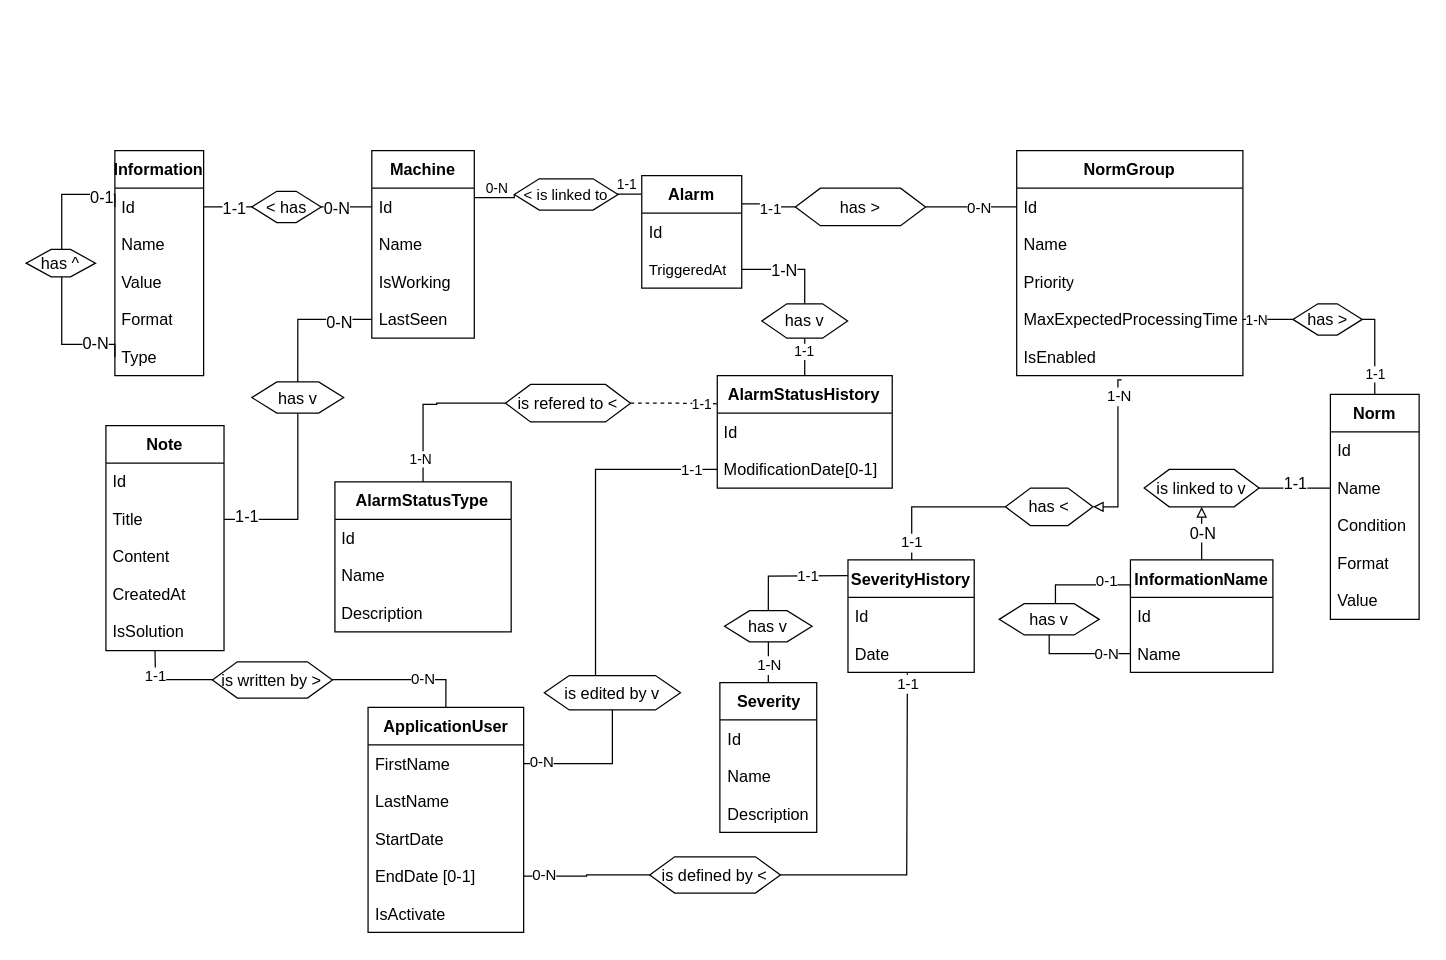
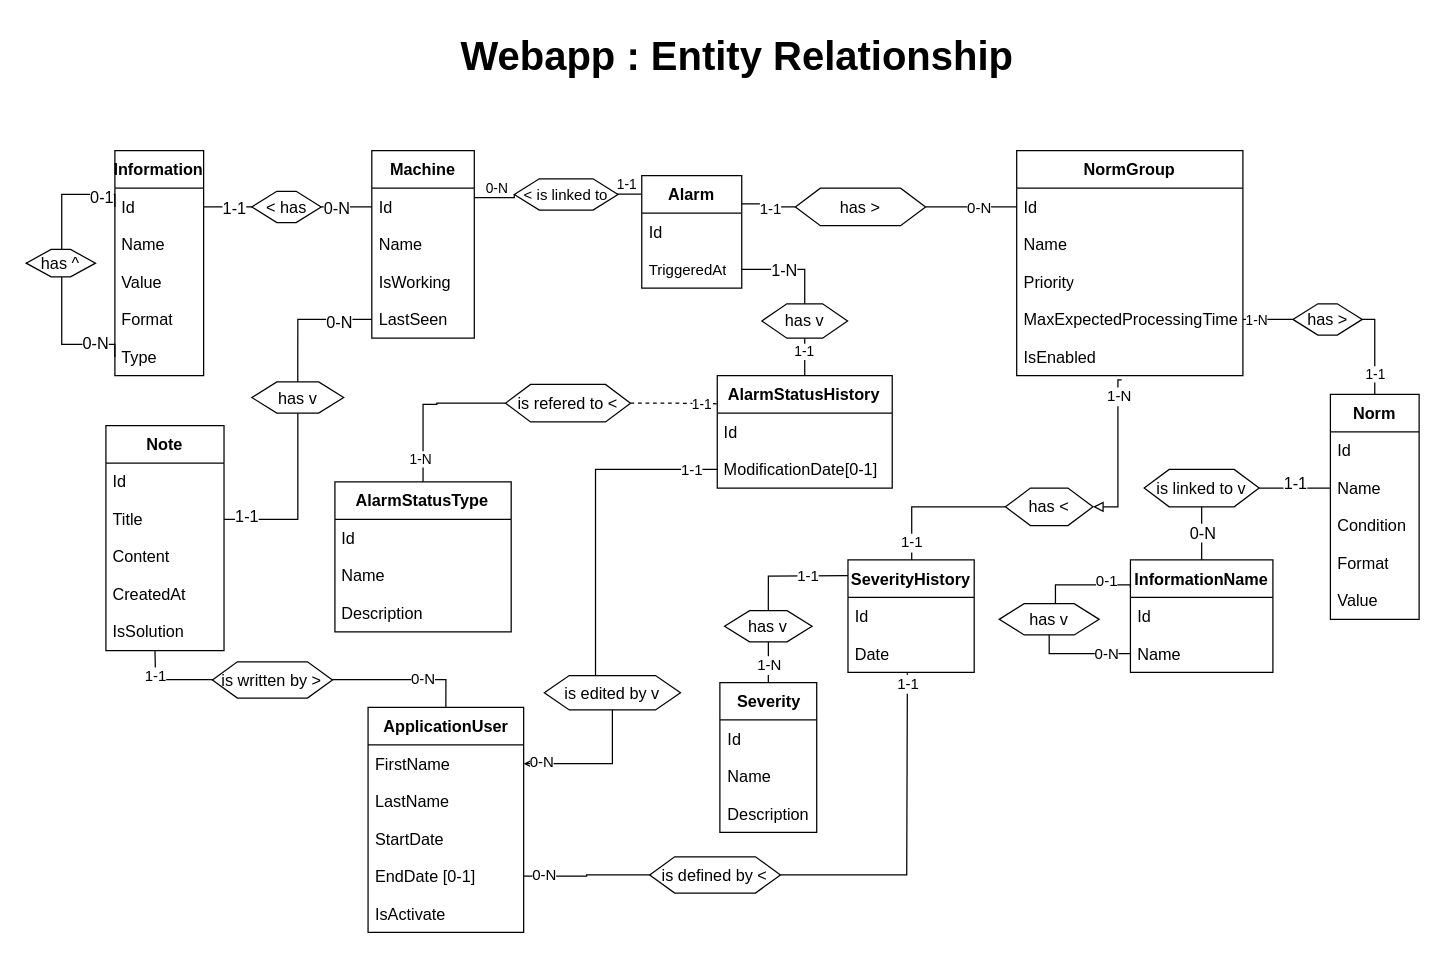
none -> (737, 57)
(1202, 518) -> (1202, 513)
(528, 764) -> (529, 764)
